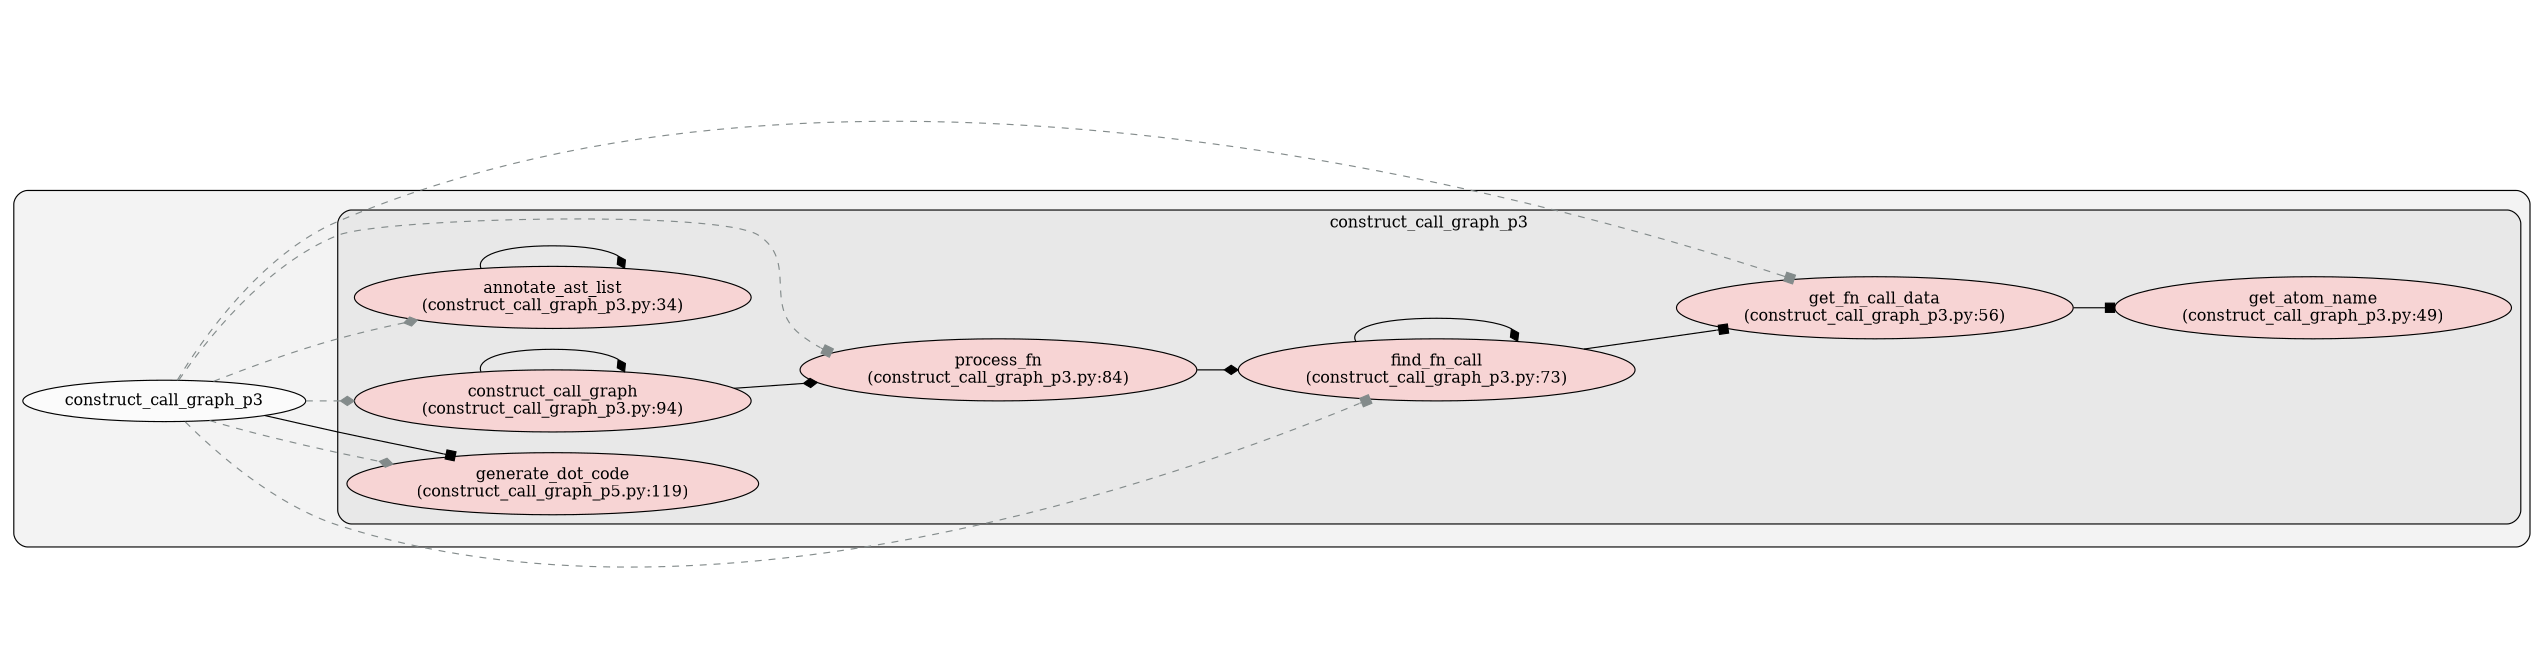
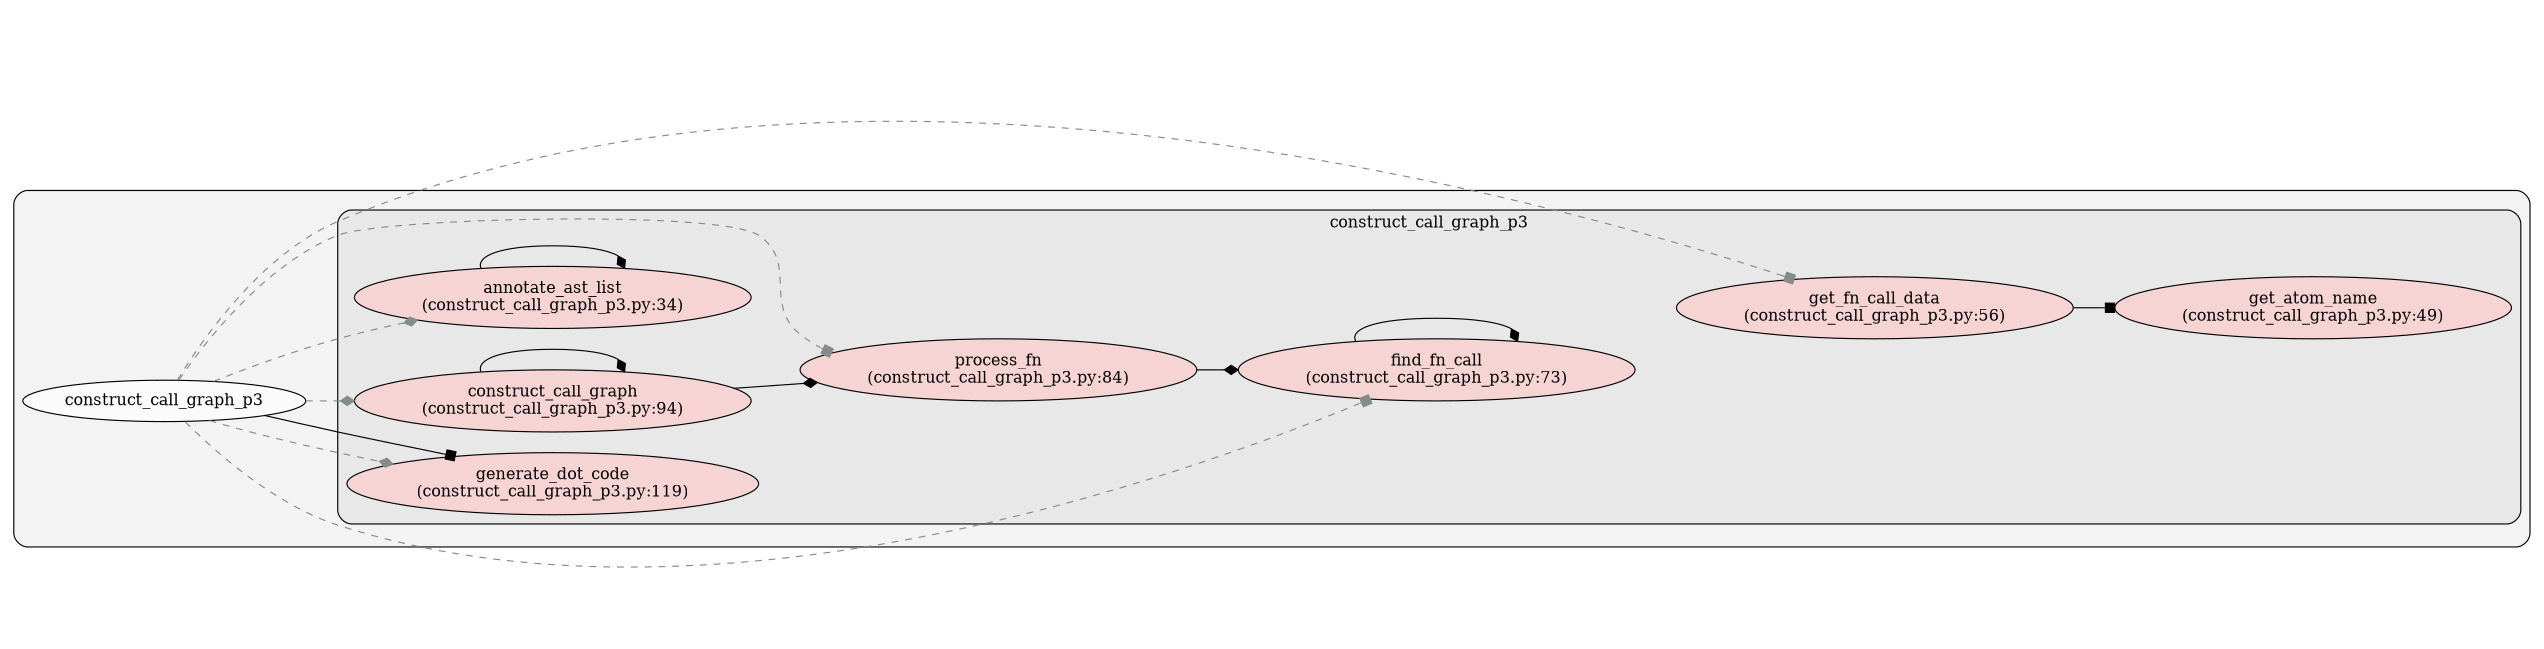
(1650, 340) -> none
(553, 484) -> (553, 484)
